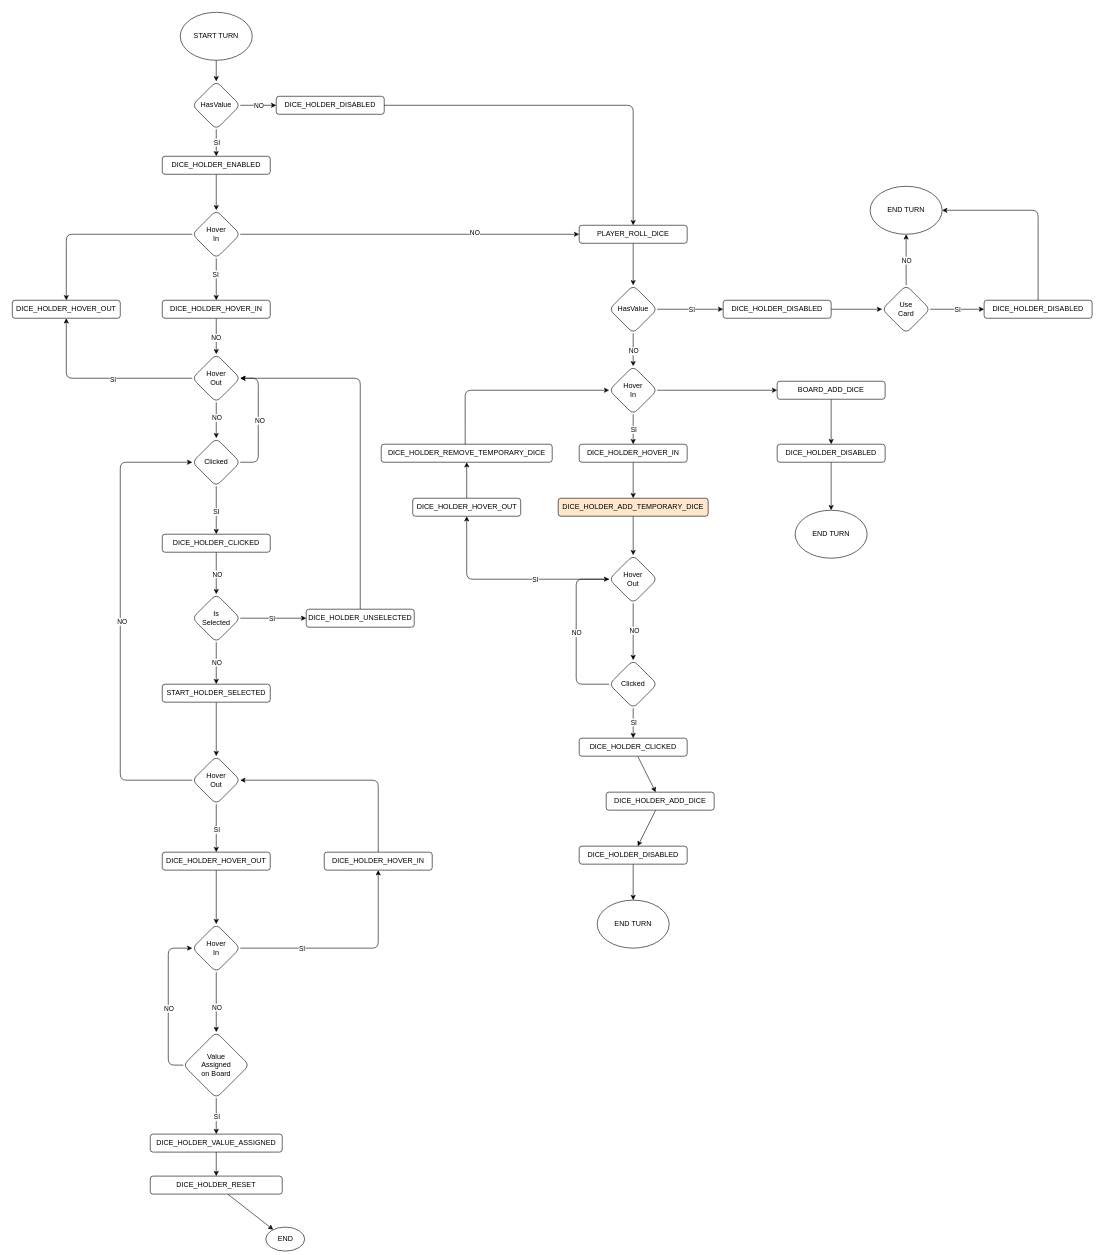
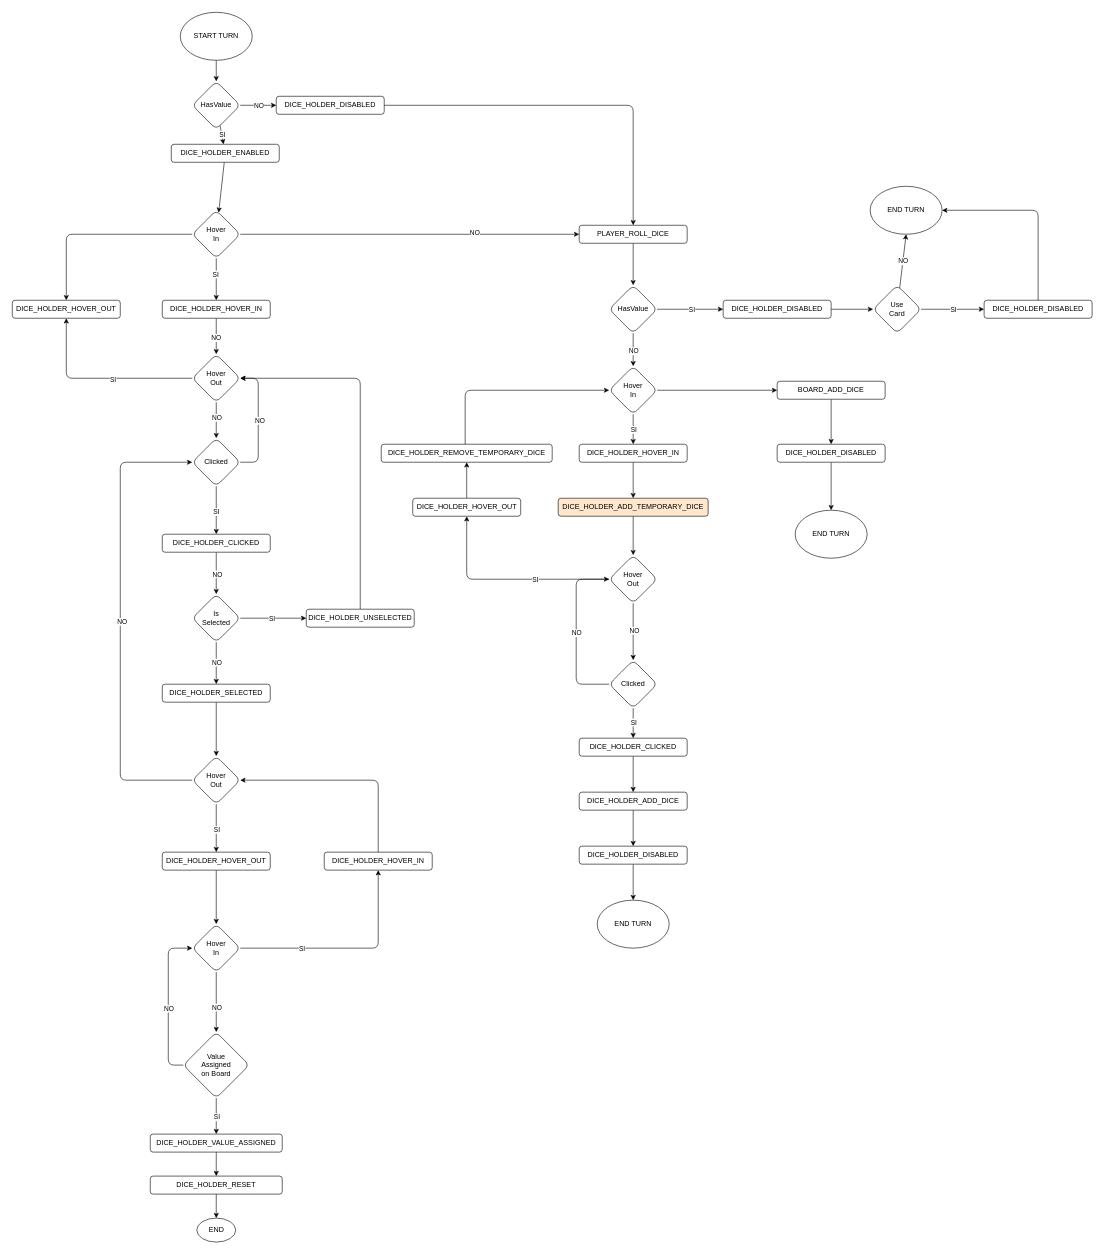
(216, 165) -> (225, 153)
(906, 309) -> (897, 309)
(216, 693) -> (216, 693)
(660, 801) -> (633, 801)
(285, 1239) -> (216, 1230)
